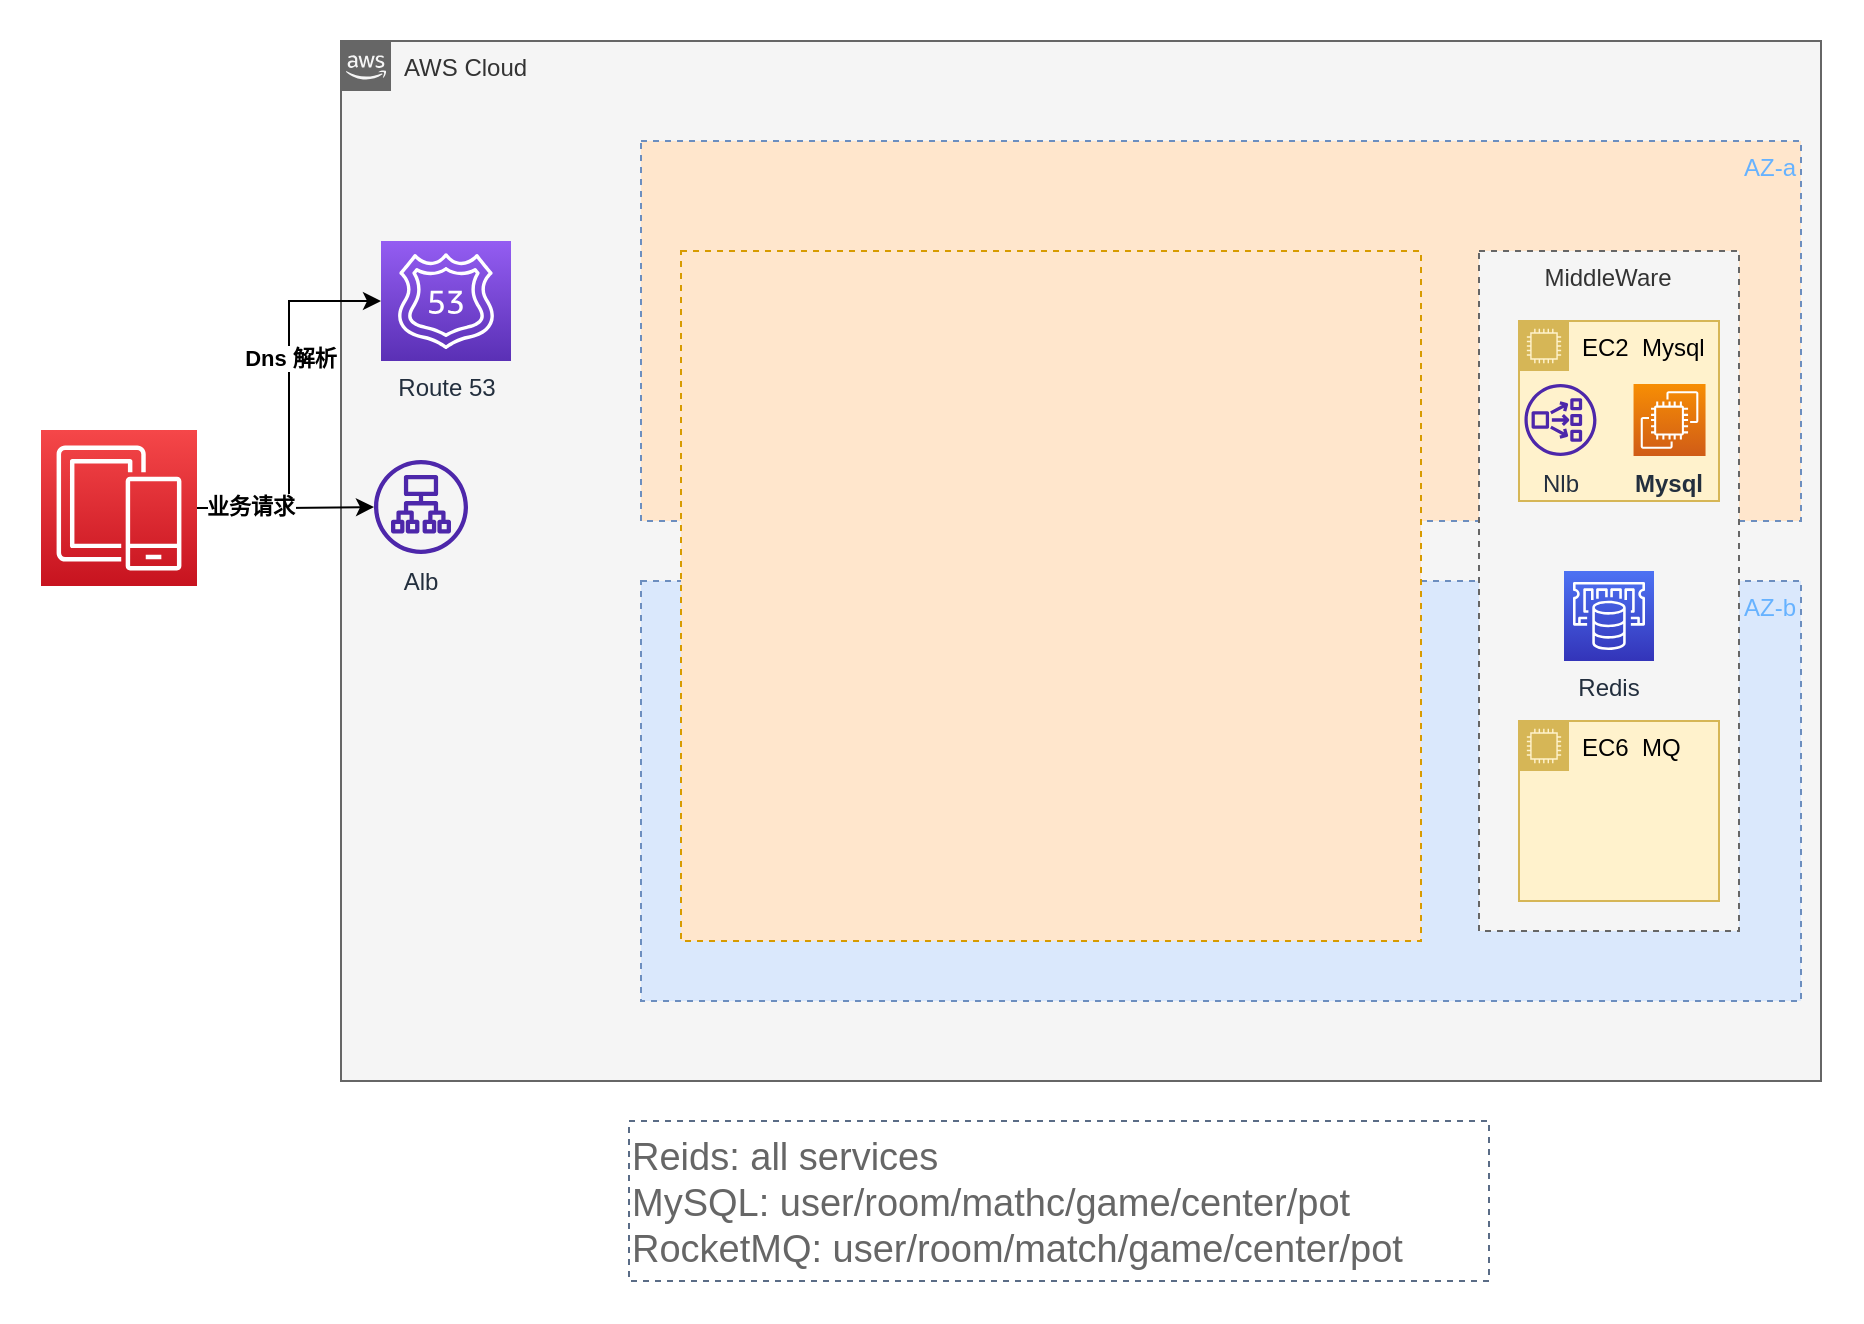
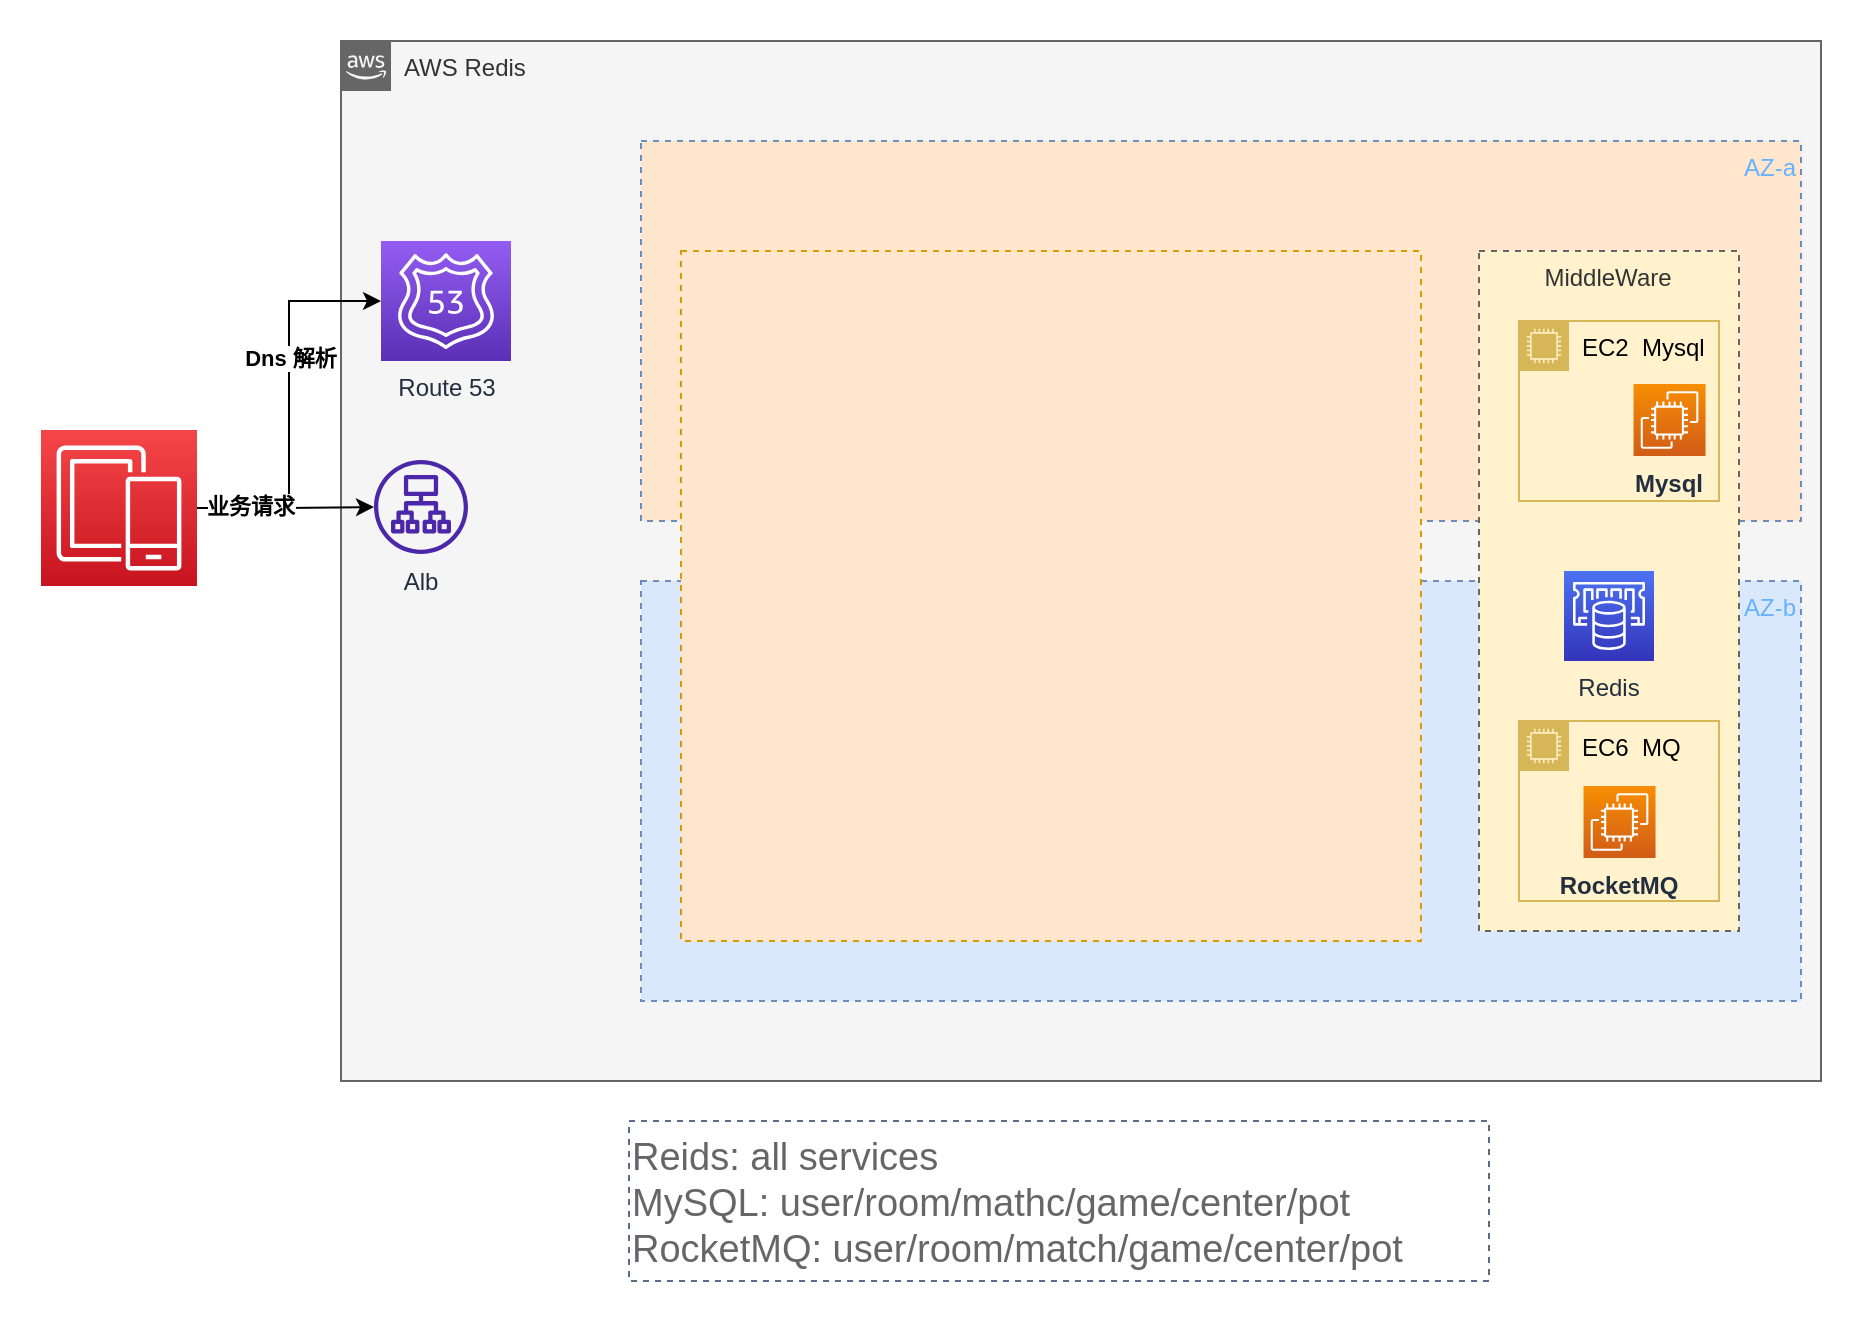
(459, 69) -> (459, 69)
(1608, 278) -> (1608, 278)
(1560, 420) -> none
none -> (1620, 822)
